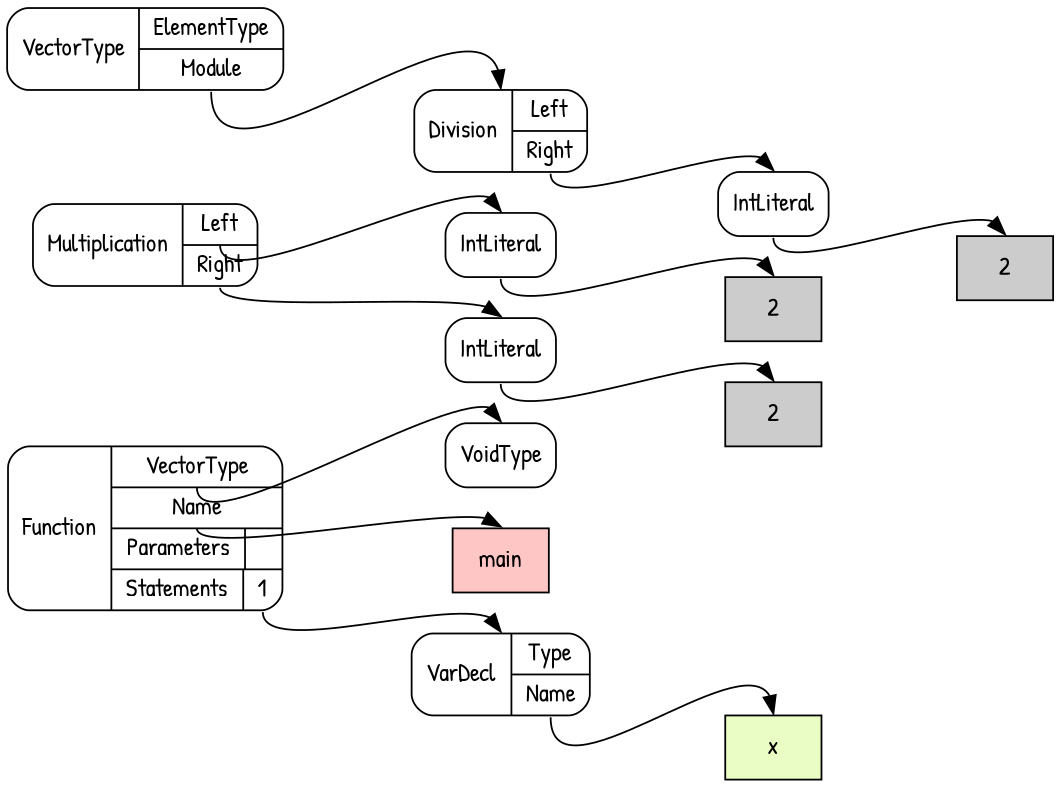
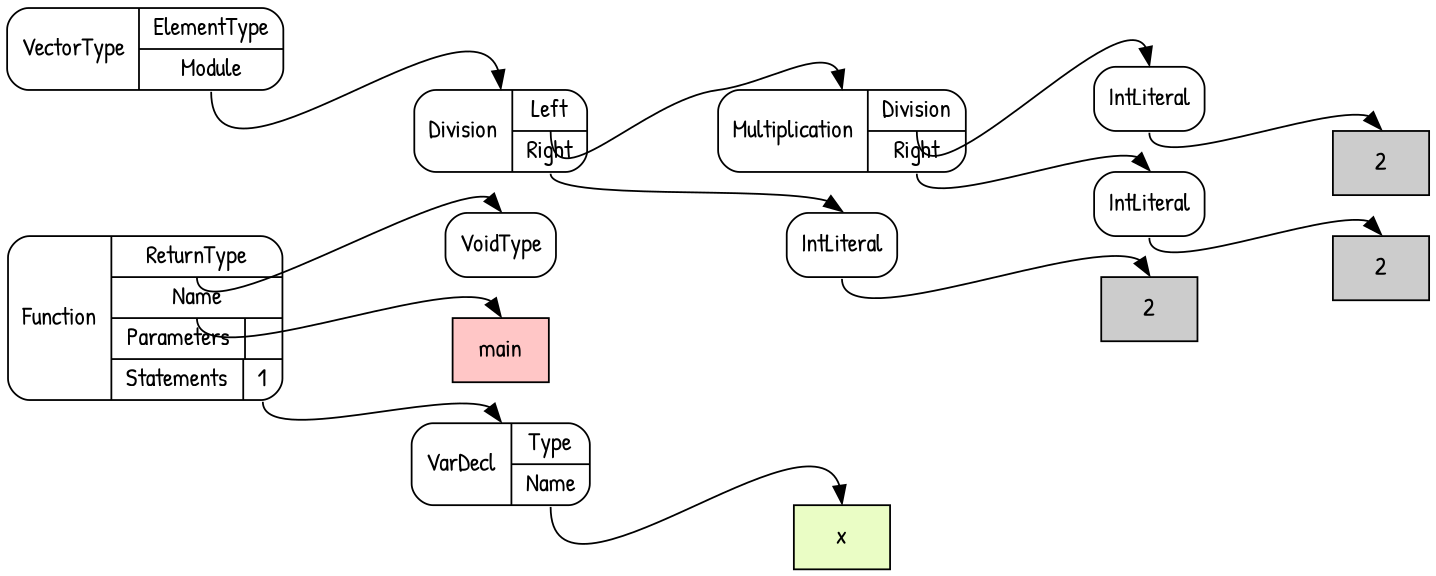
none -> (682, 101)
(220, 224) -> (917, 110)
(197, 466) -> (197, 256)
